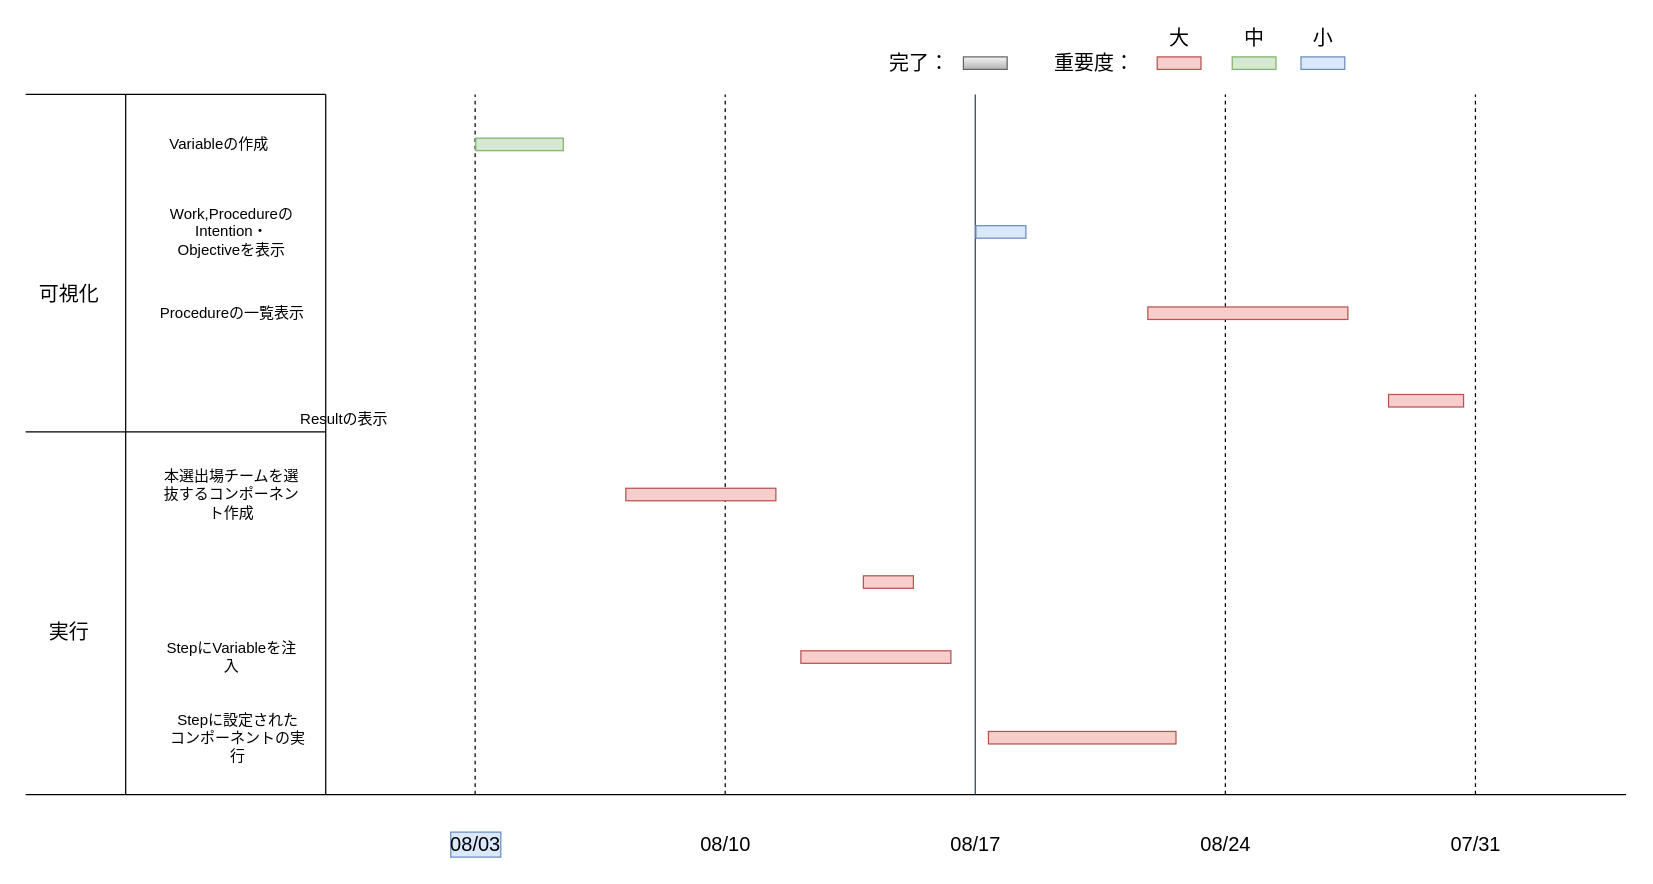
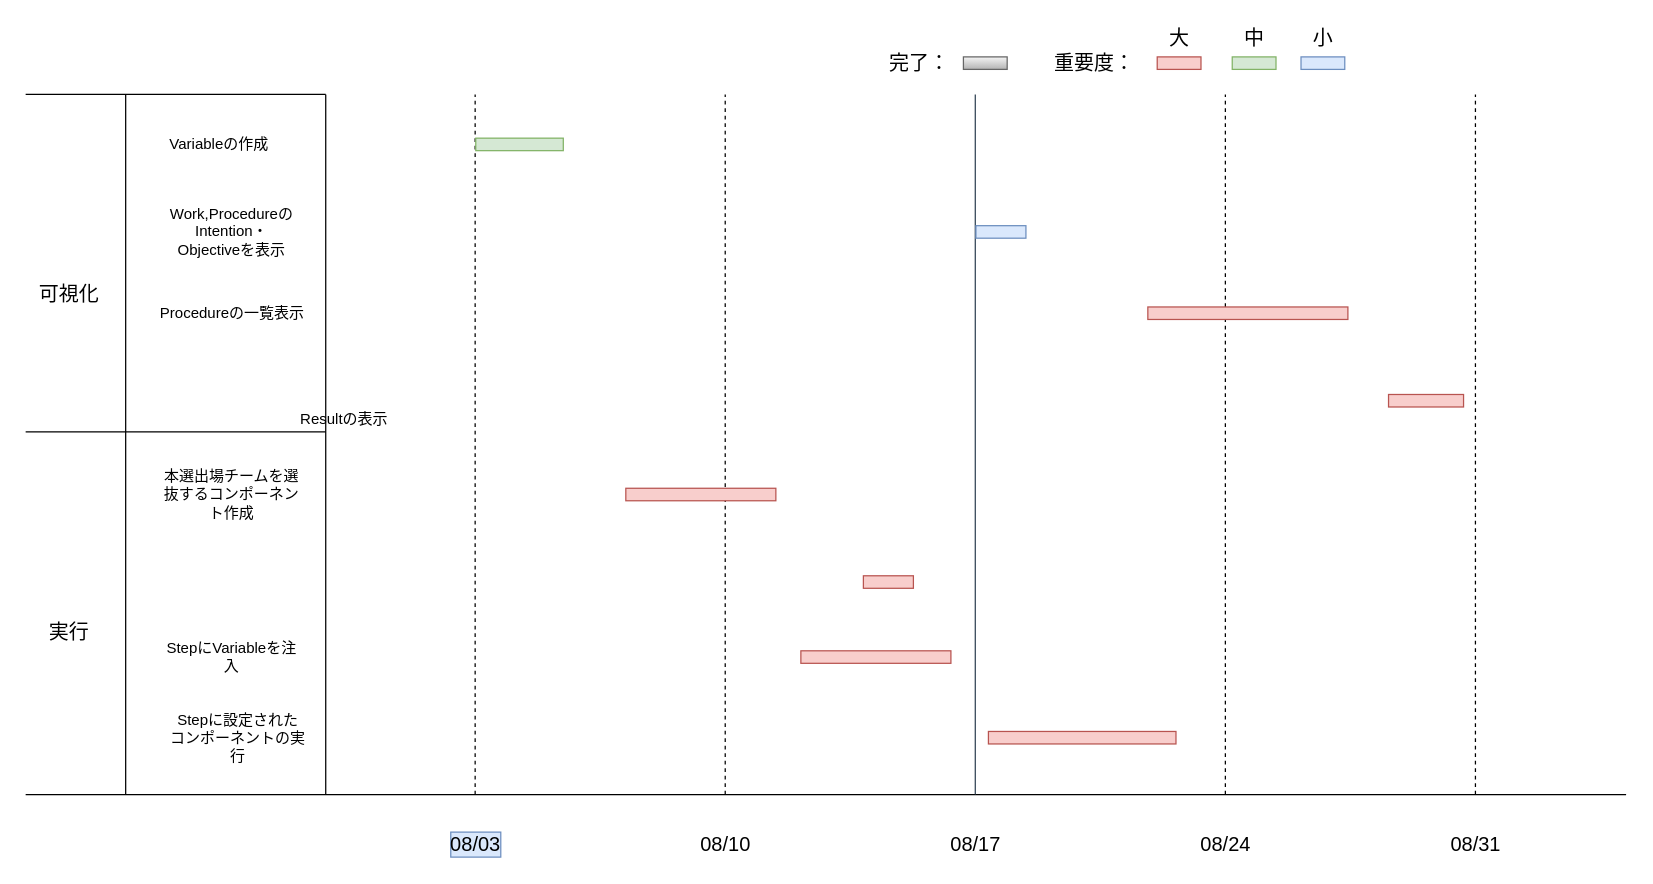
(1476, 844) -> (1476, 844)
